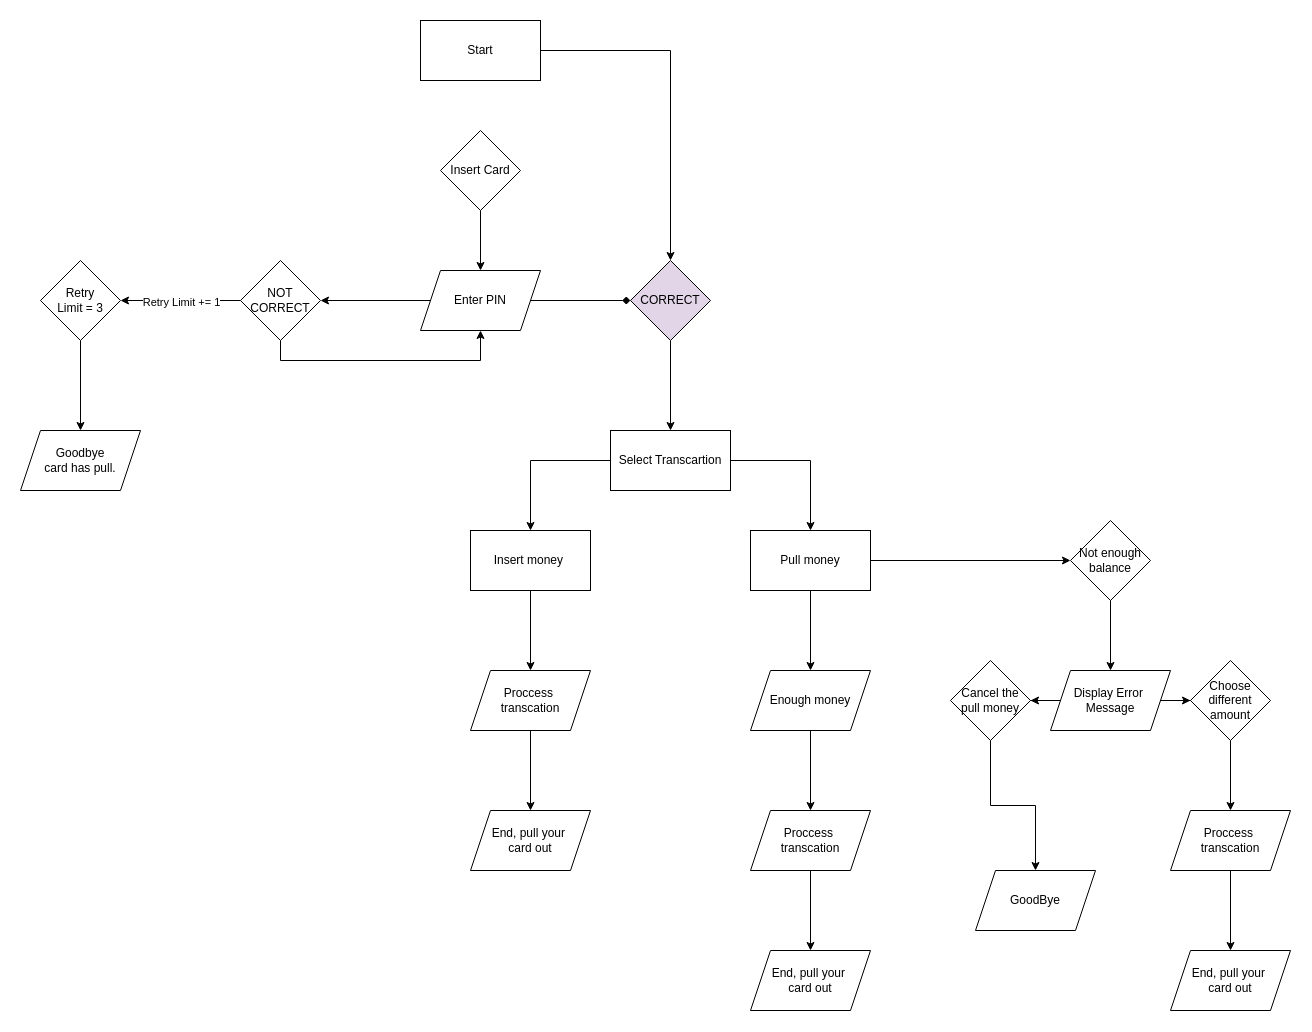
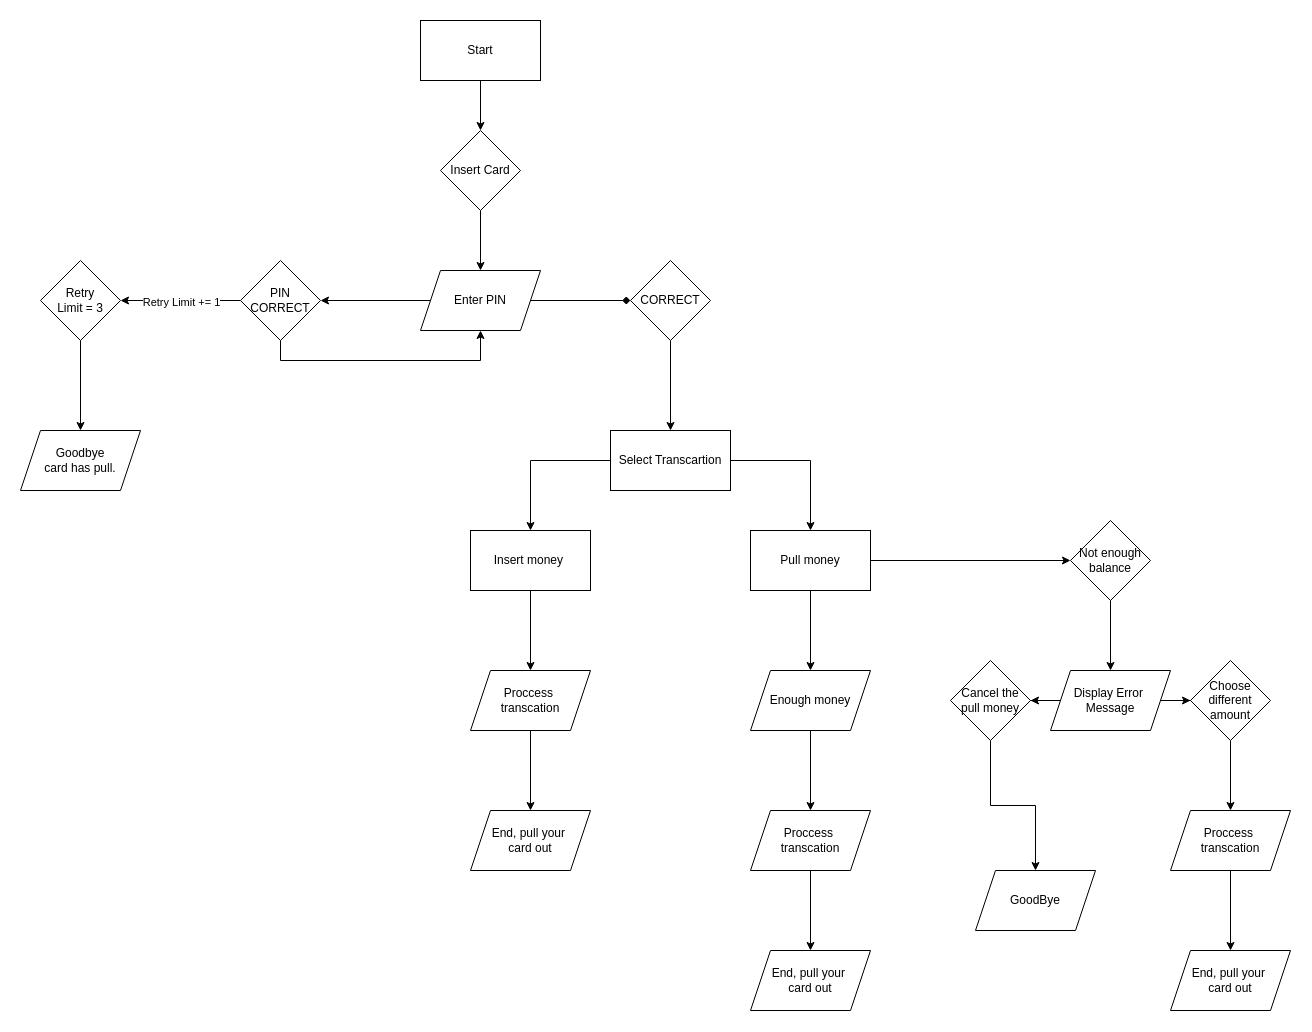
(671, 87) -> (481, 102)
(281, 301) -> (281, 301)
(671, 301) -> (671, 301)
